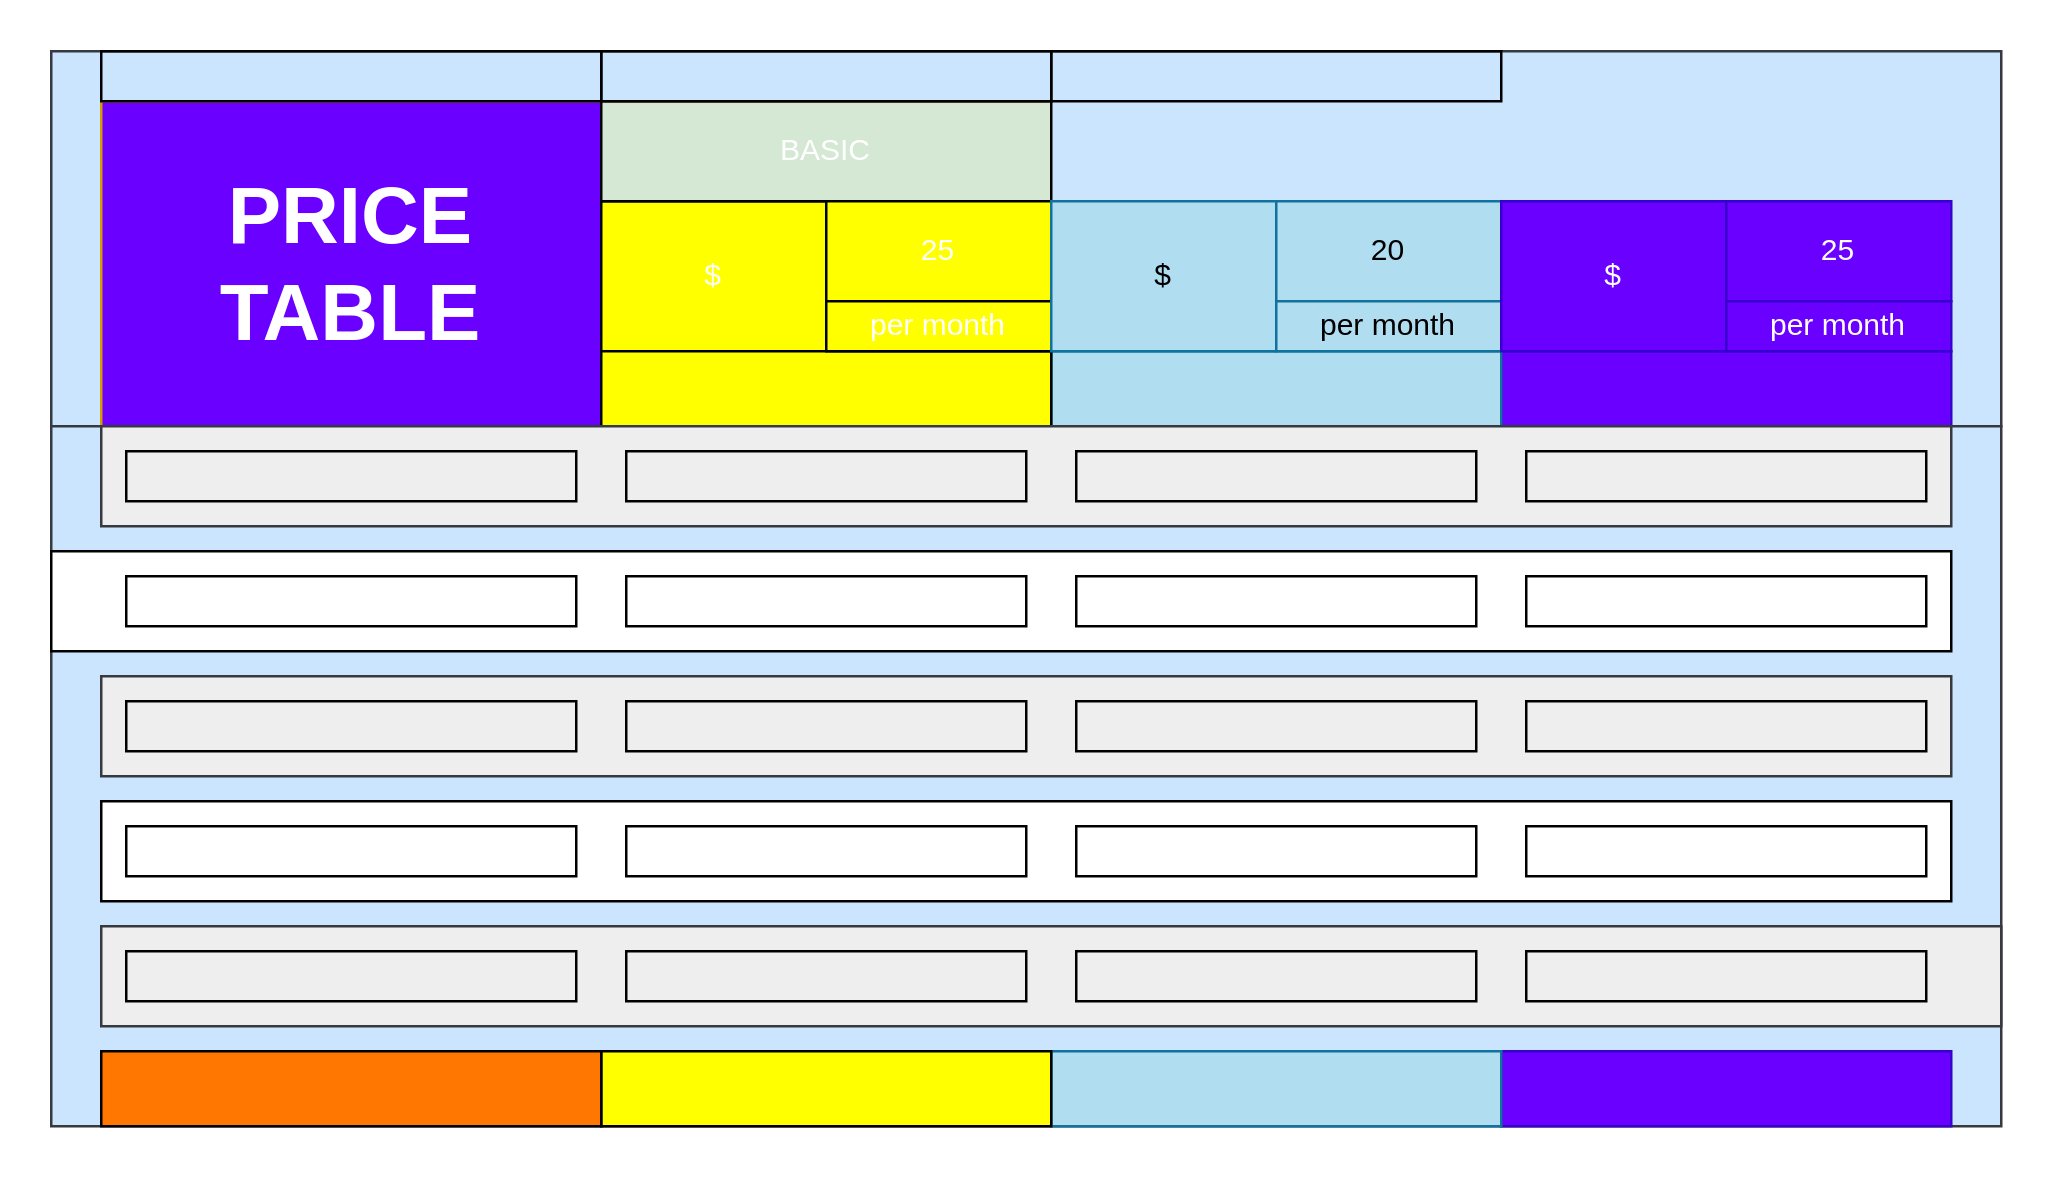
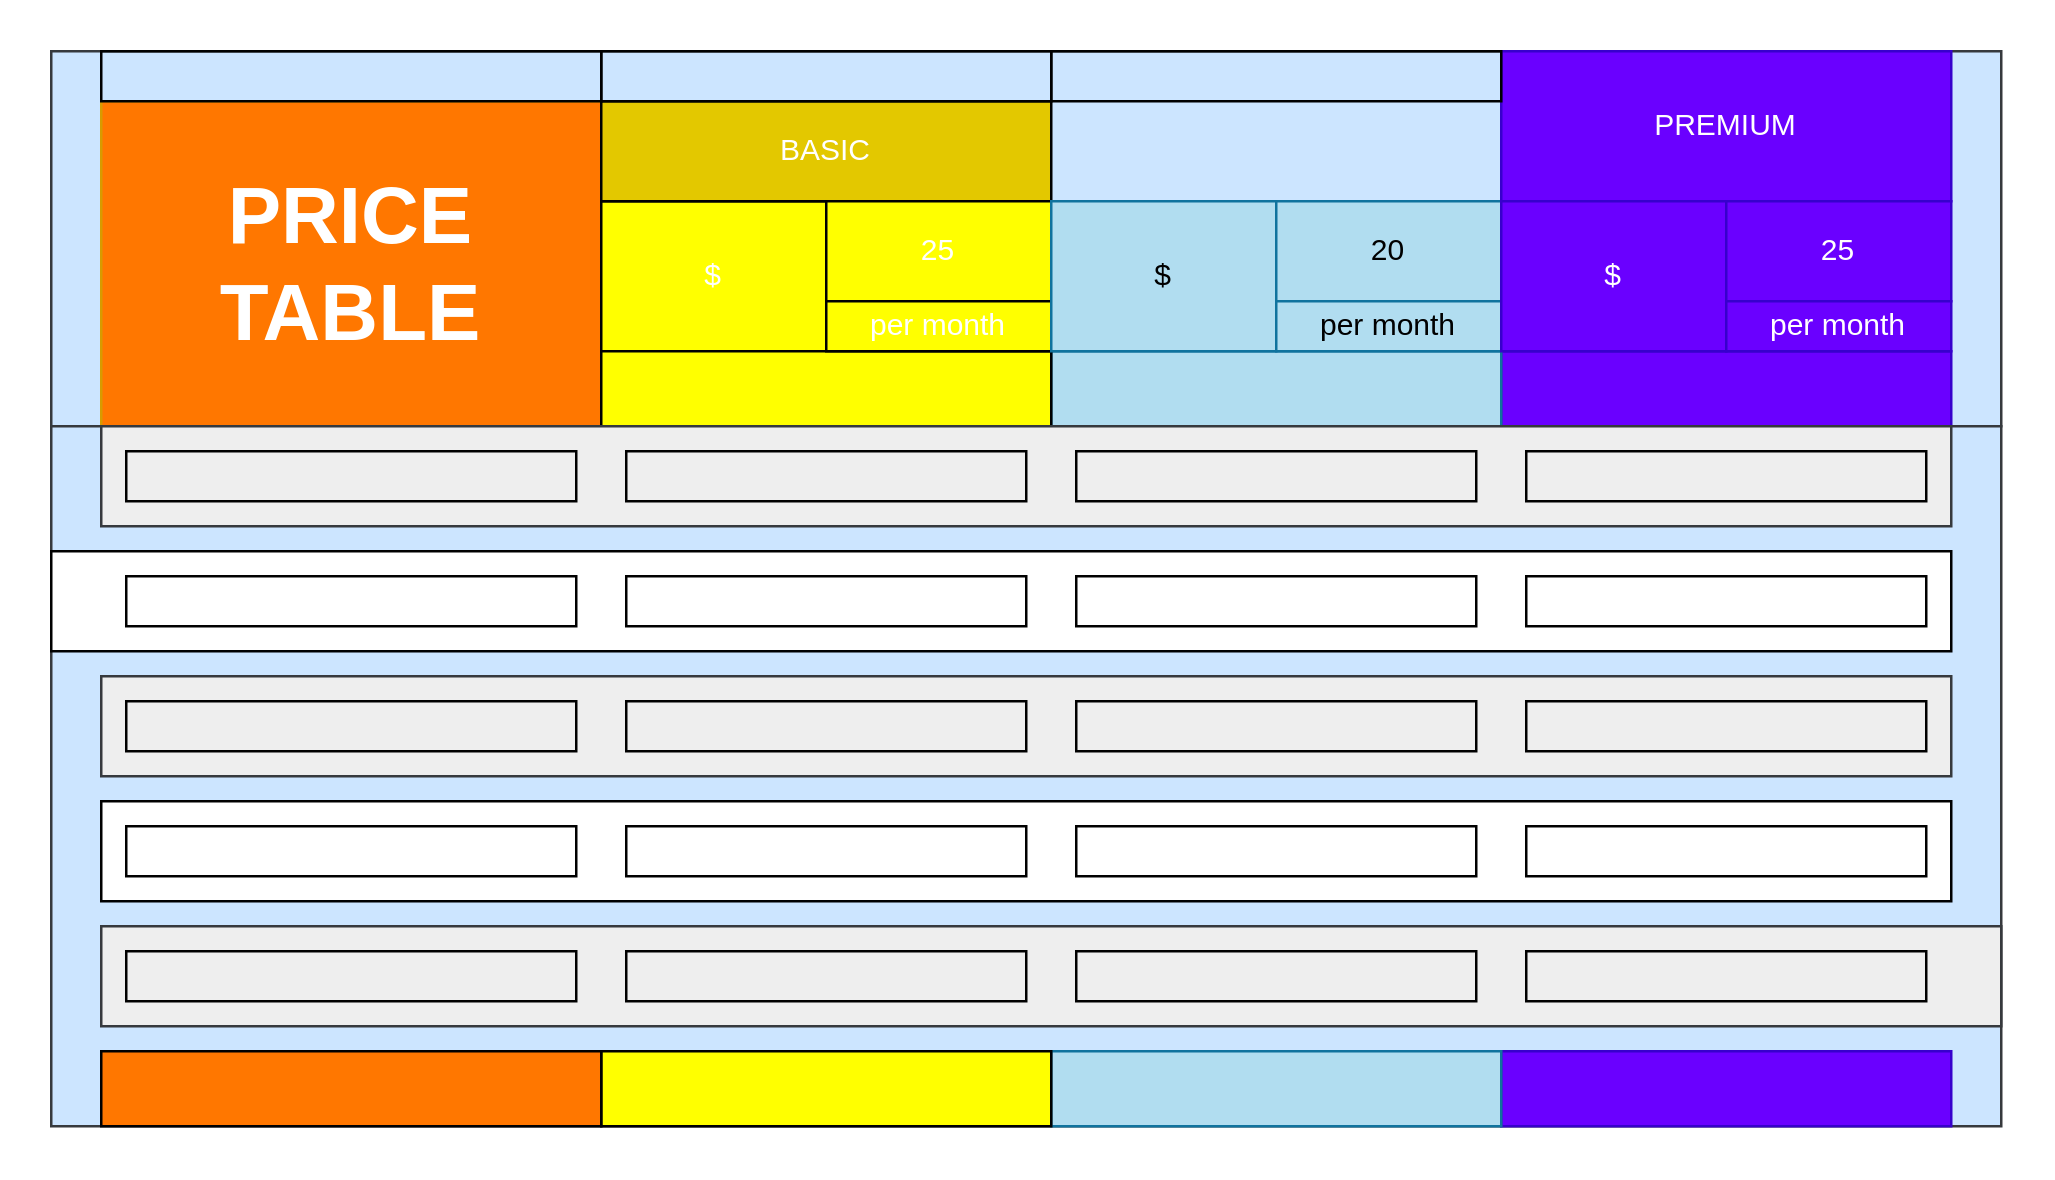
none -> (1726, 126)
(826, 151) -> (826, 151)
(351, 264) -> (351, 264)
